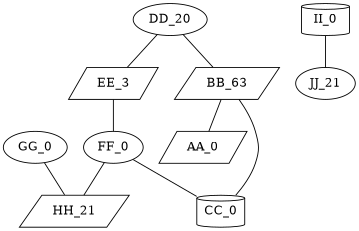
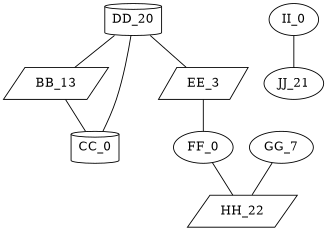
(170, 20) -> (133, 20)
(325, 20) -> (294, 20)
(227, 83) -> (56, 83)
(35, 147) -> (281, 147)
(203, 147) -> none
(165, 178) -> (121, 84)
(74, 211) -> (242, 211)
